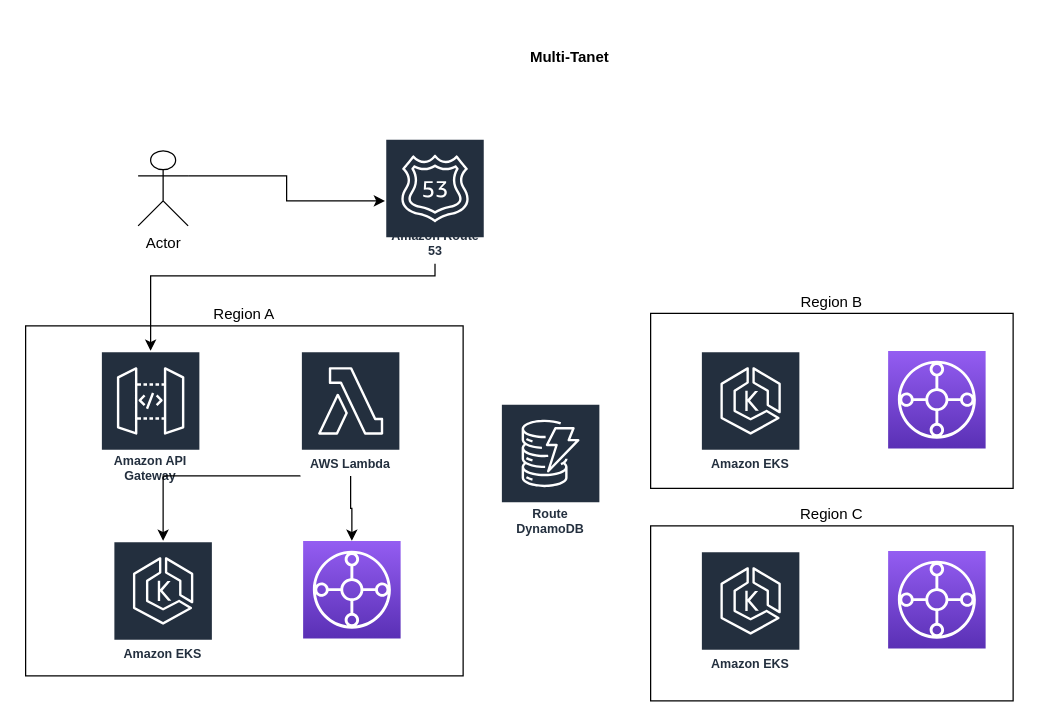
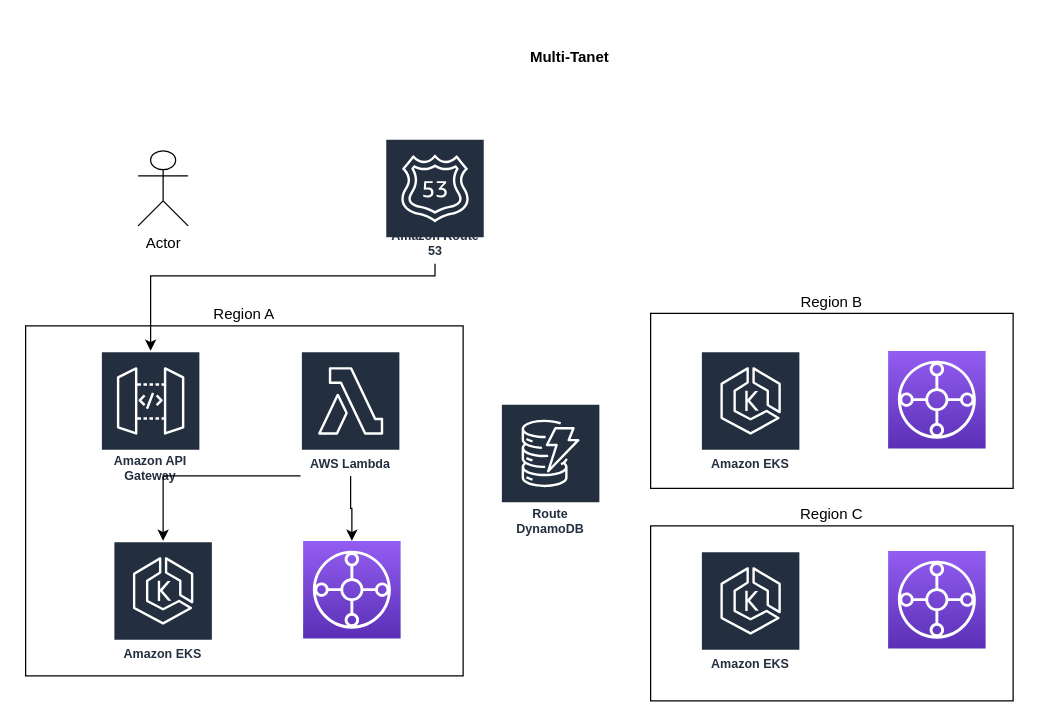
(287, 185) -> none
